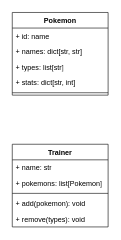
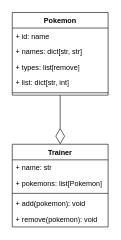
(48, 68) -> (54, 68)
(56, 83) -> (52, 83)
none -> (60, 112)
(54, 220) -> (59, 220)
